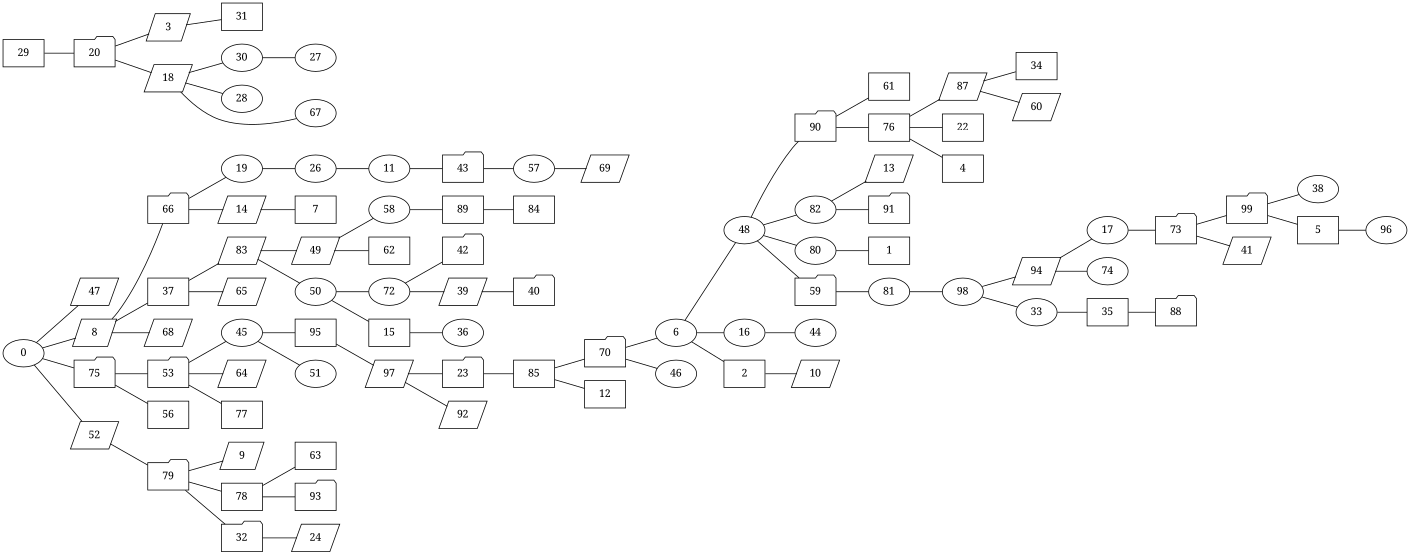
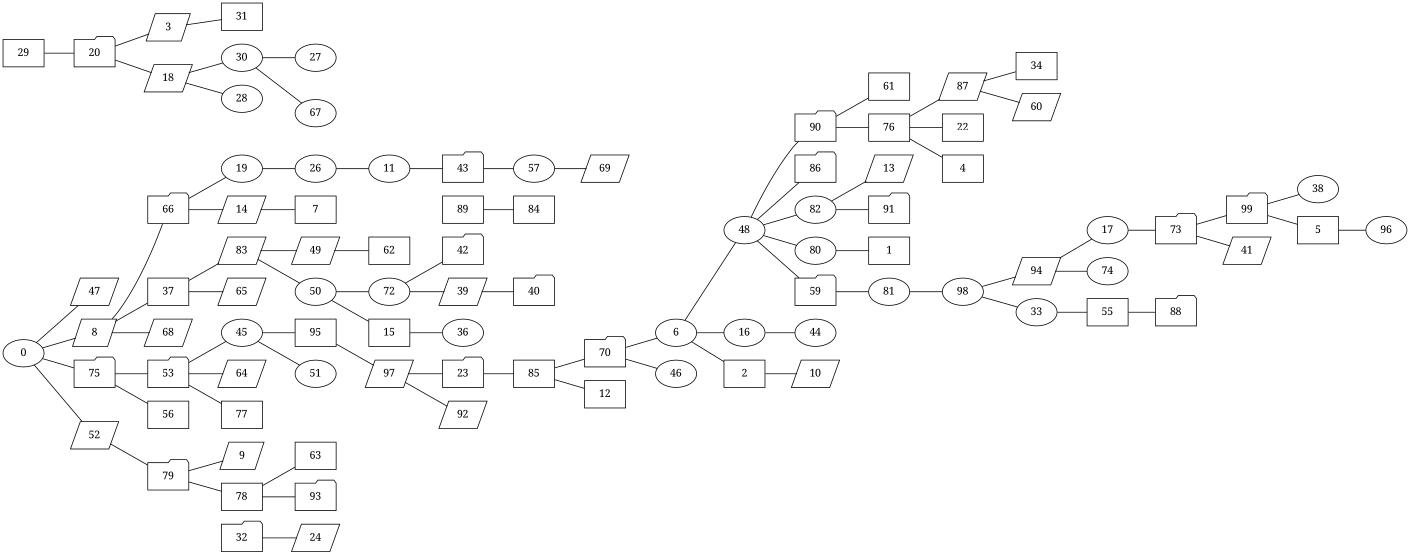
(234, 123) -> (279, 86)
none -> (815, 169)
(389, 210) -> none
(1108, 312) -> (1108, 312)
(205, 507) -> none
